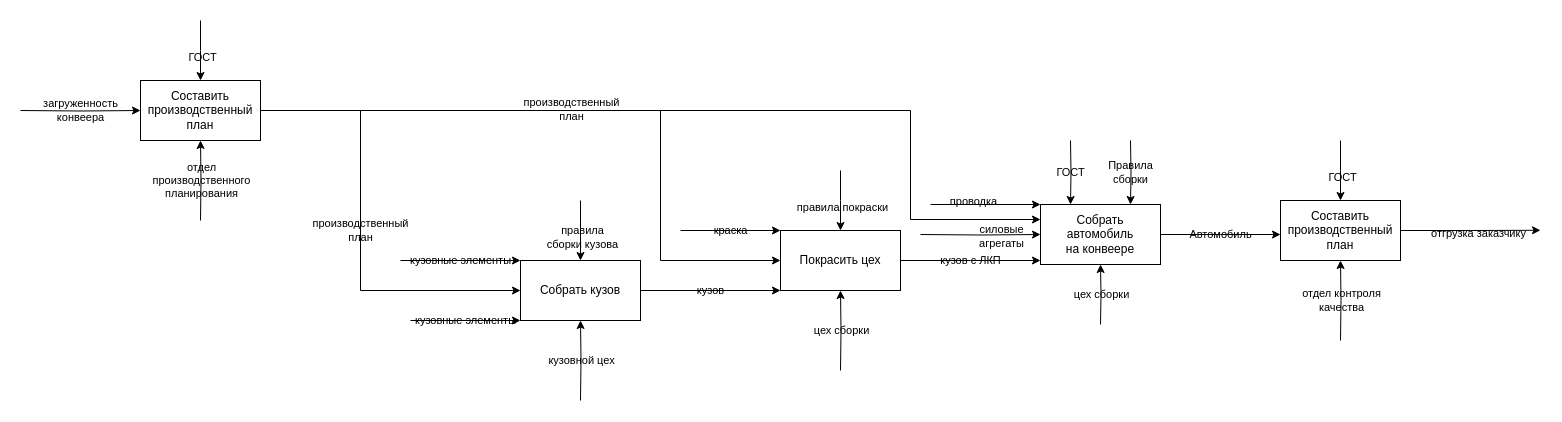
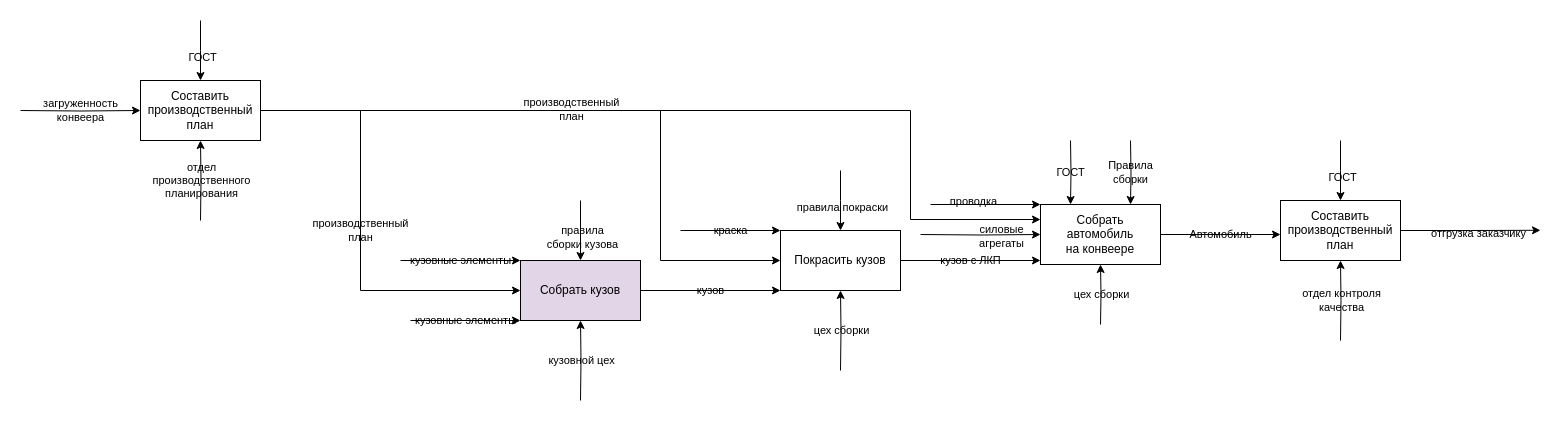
(841, 261) -> (841, 261)
(581, 291) -> (581, 291)
